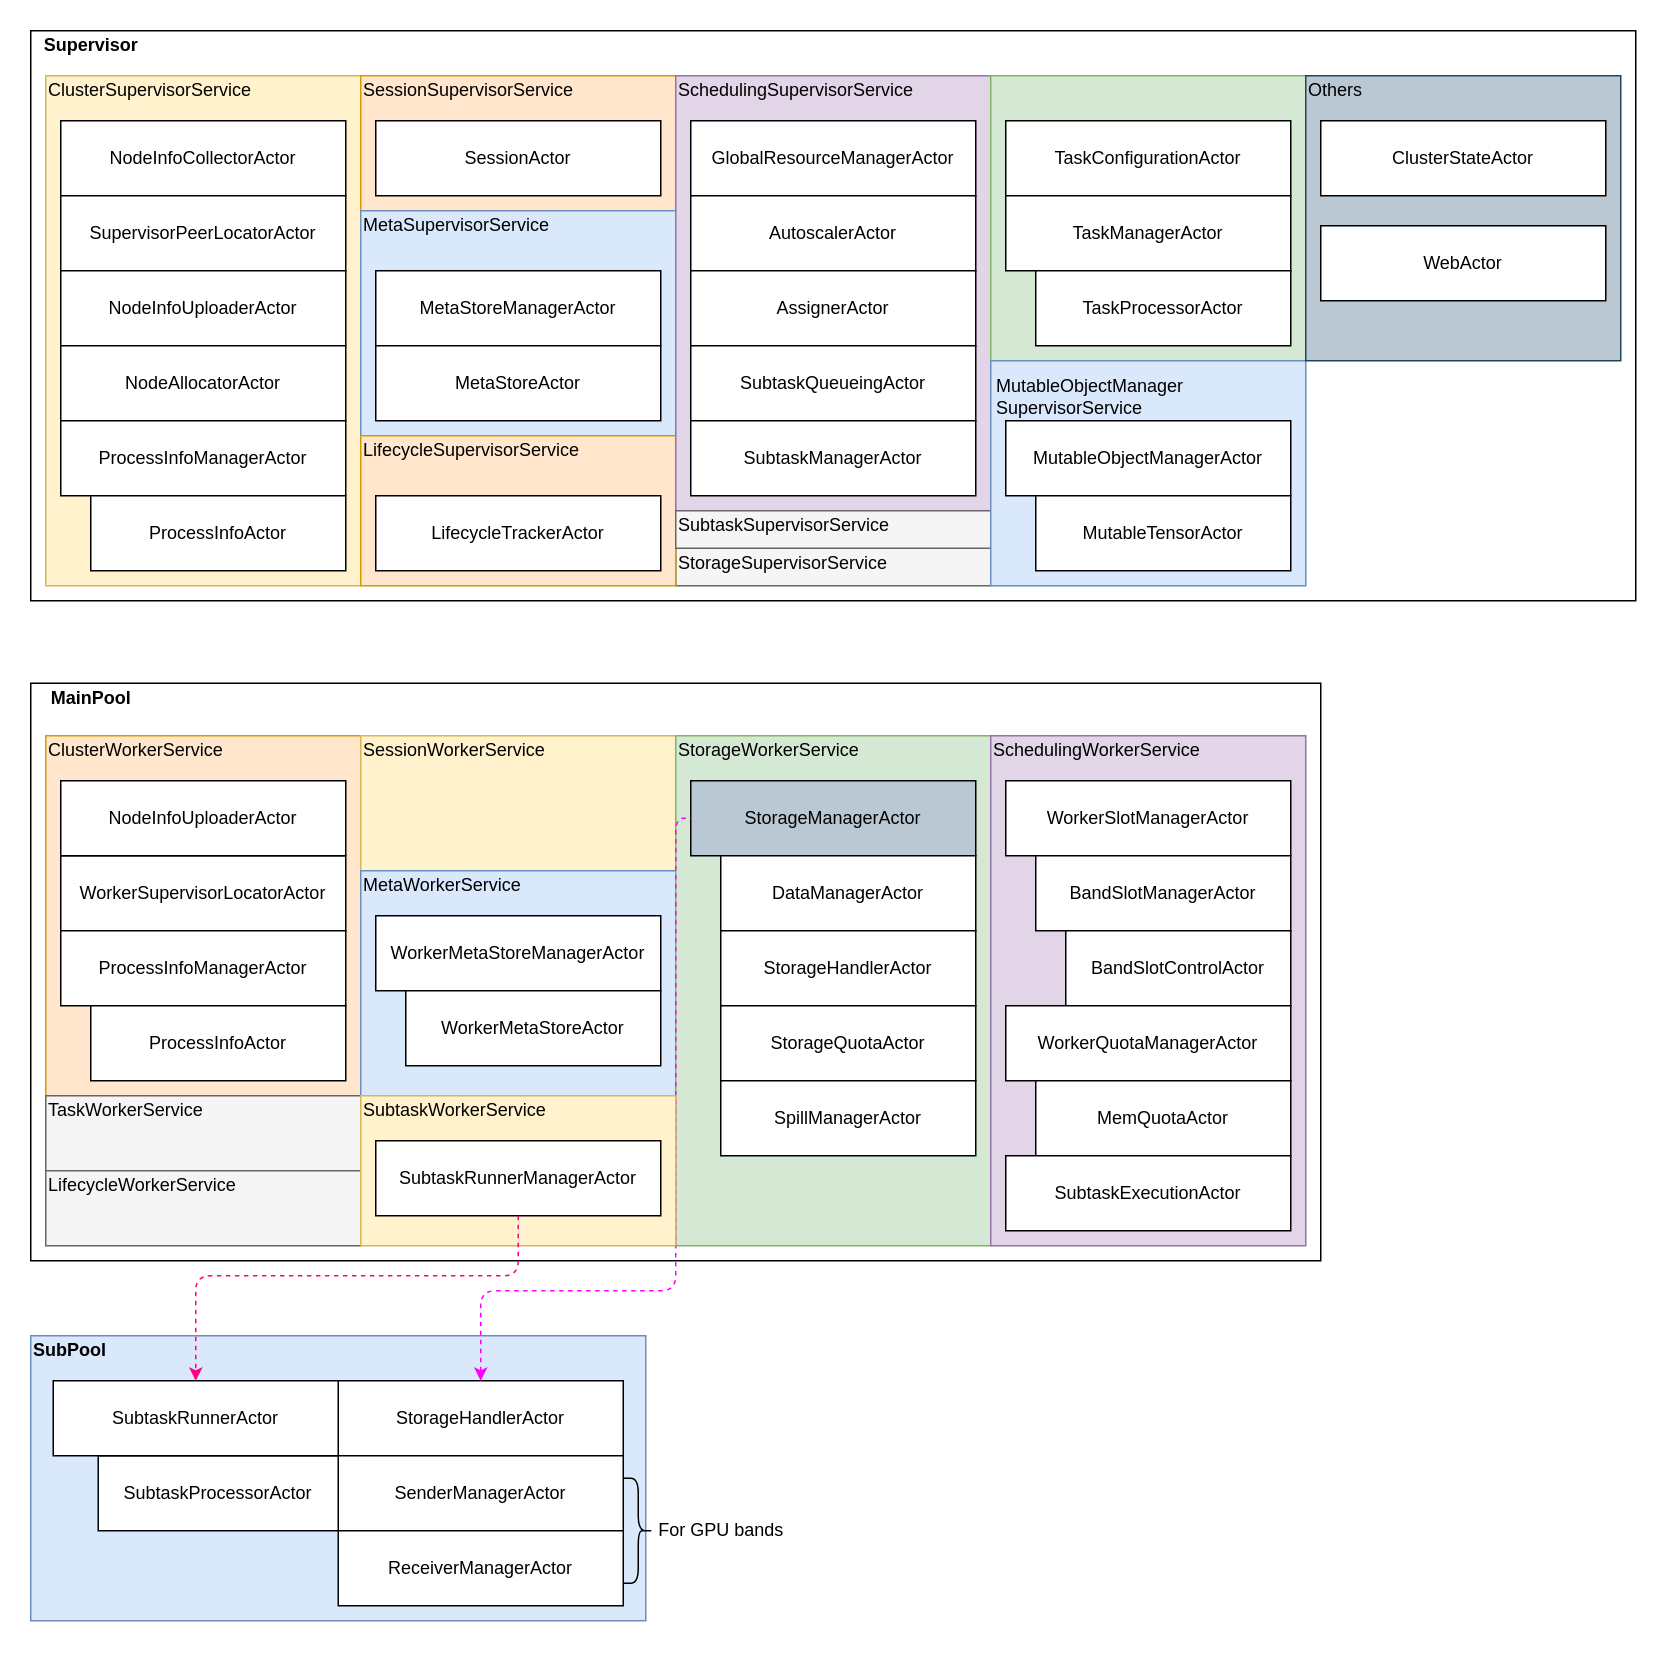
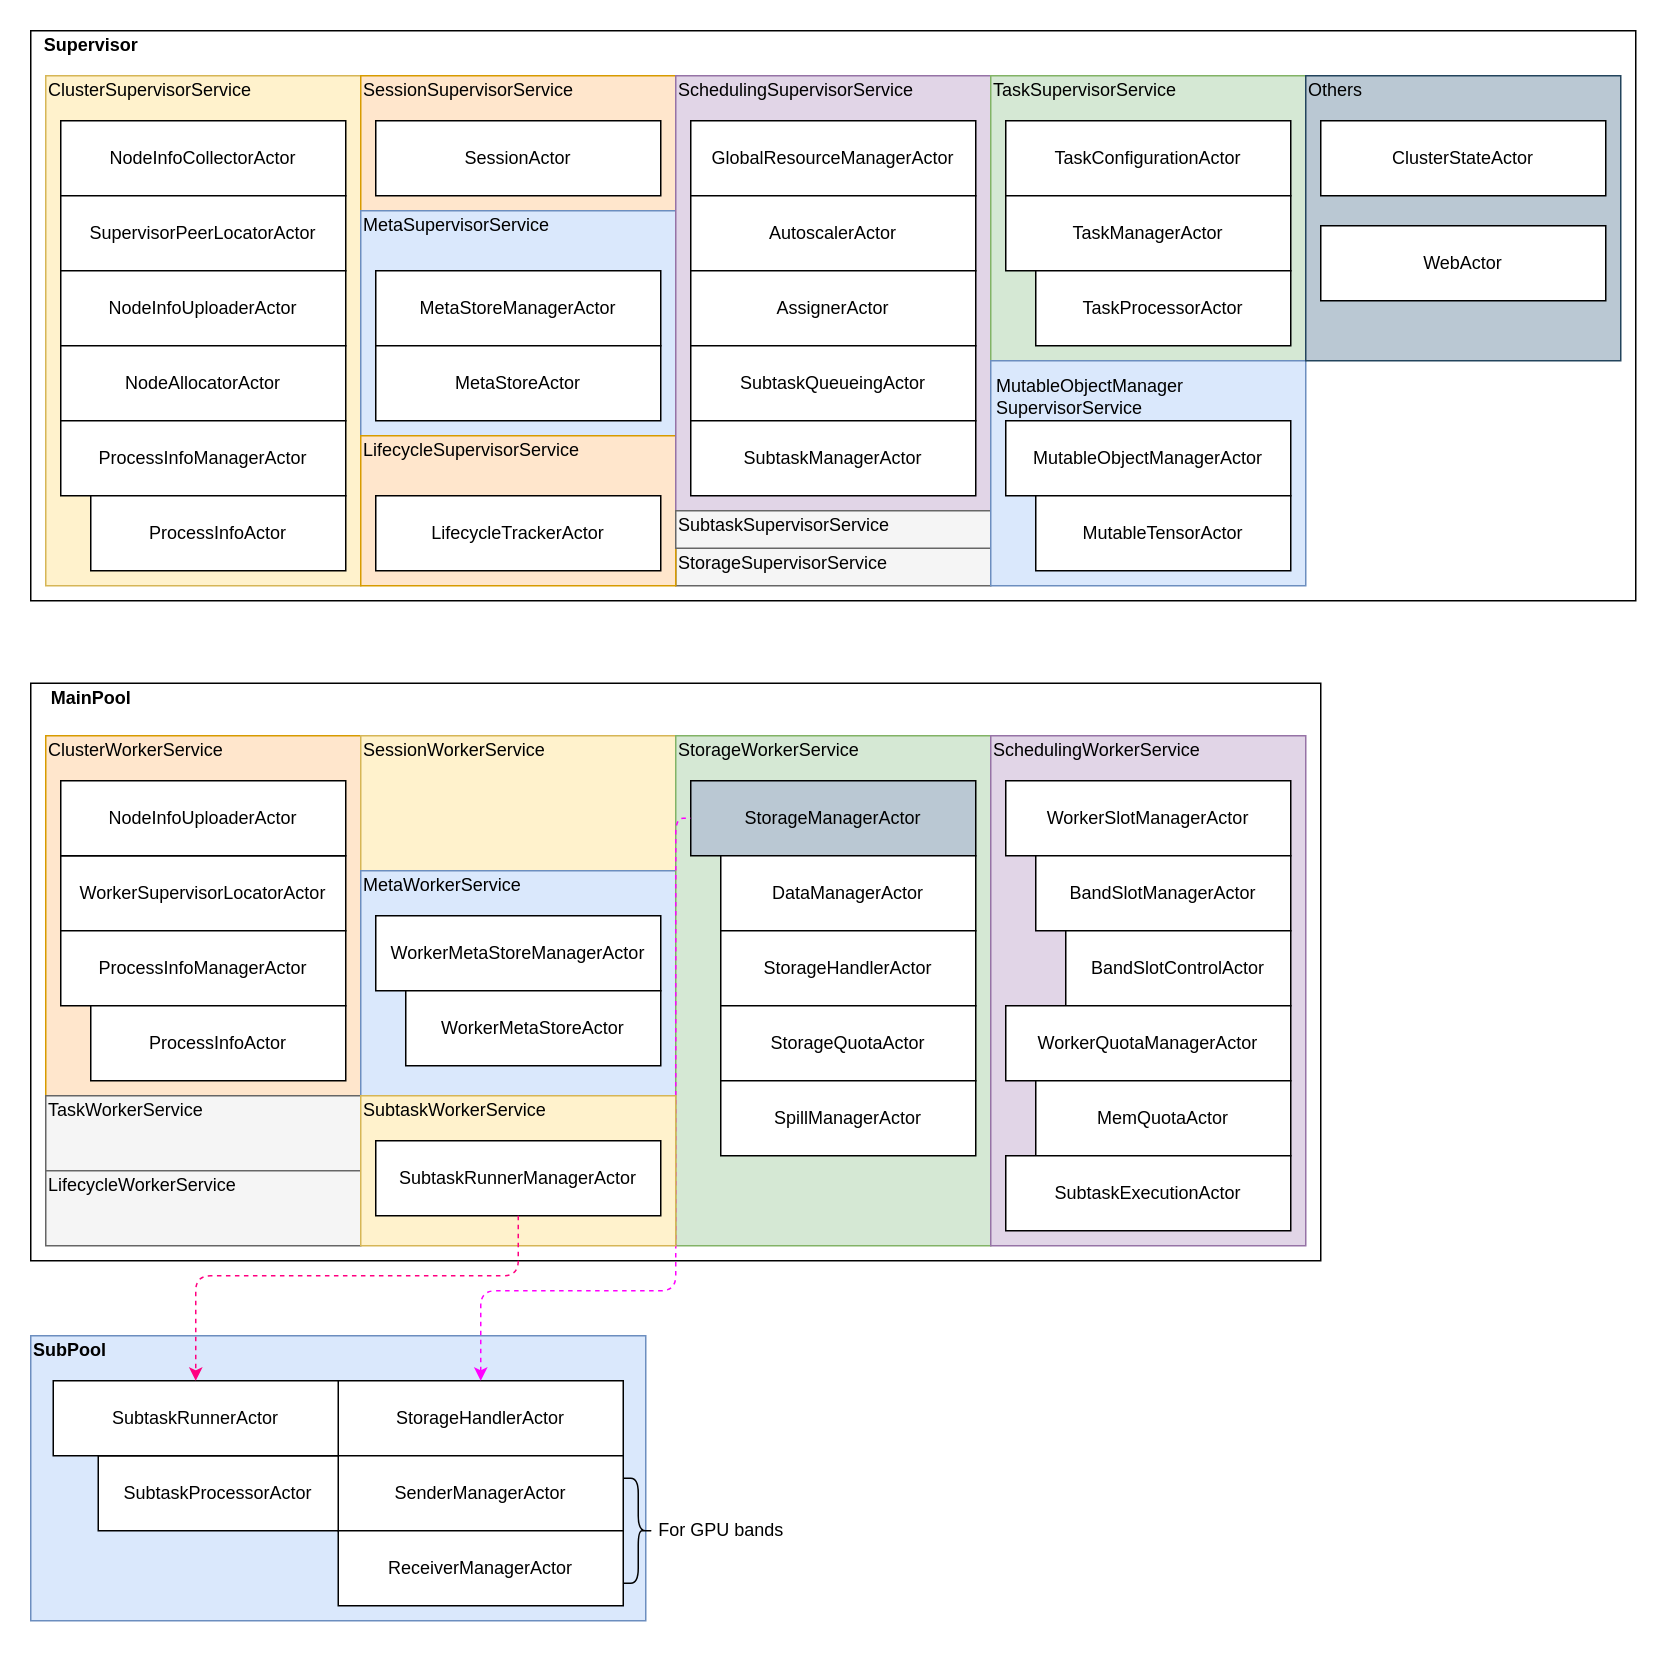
none -> (1096, 91)
